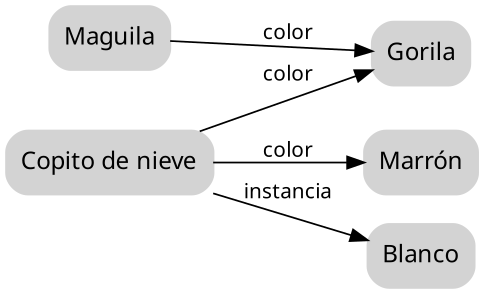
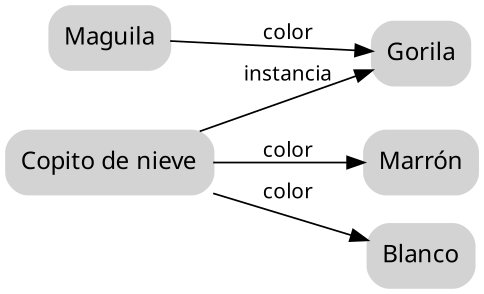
(289, 75) -> (289, 75)
(289, 193) -> (289, 193)
